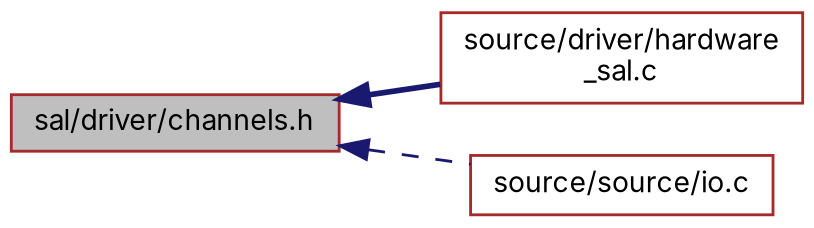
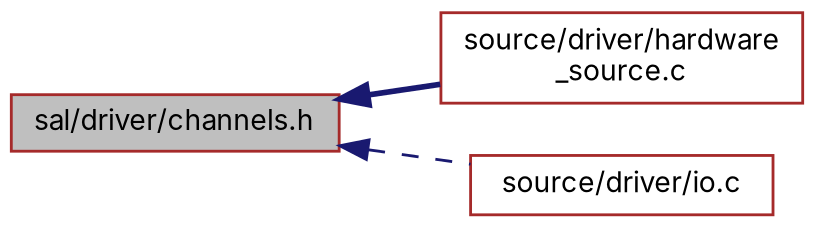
(622, 58) -> (622, 58)
(622, 185) -> (622, 185)
